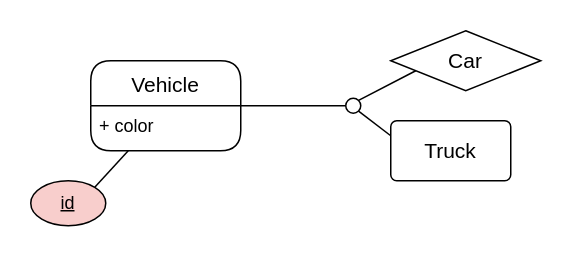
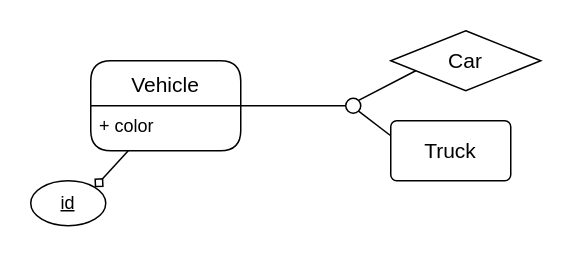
(100, 182) -> (103, 178)
(68, 203) -> (68, 203)
